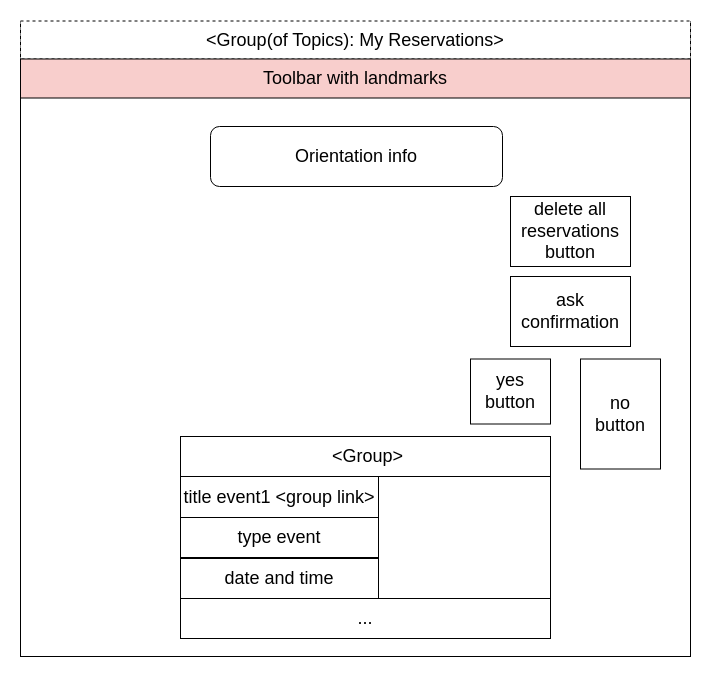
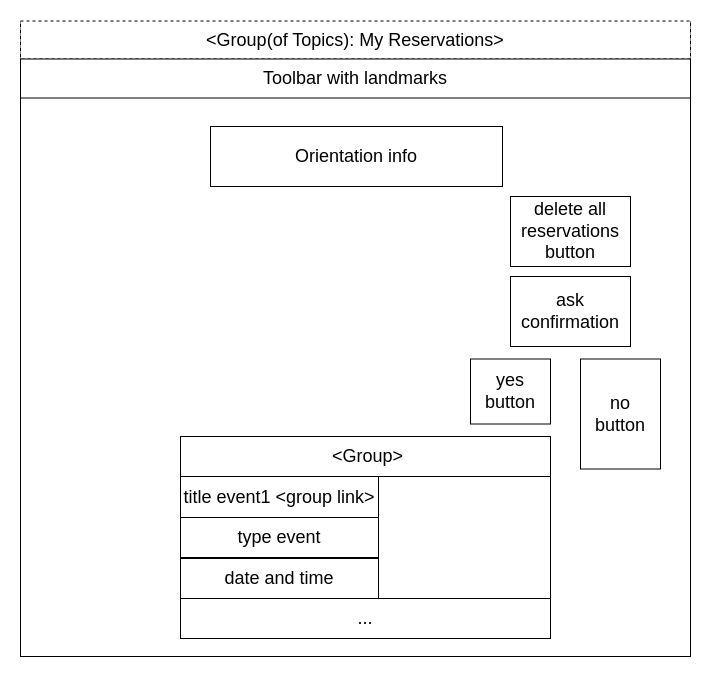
(356, 79) -> (356, 79)
(357, 157) -> (357, 157)
